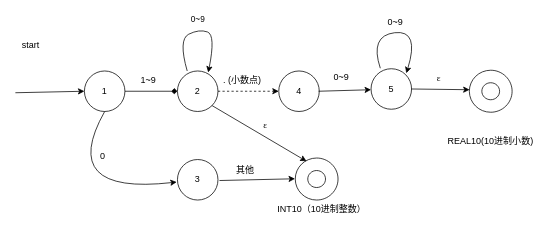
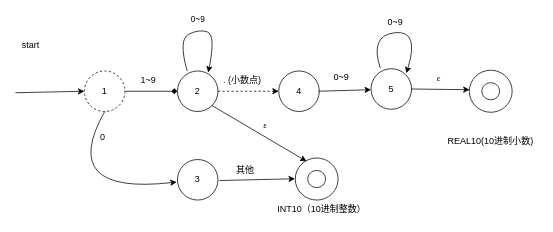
(105, 91) -> (105, 91)
(102, 156) -> (102, 138)
